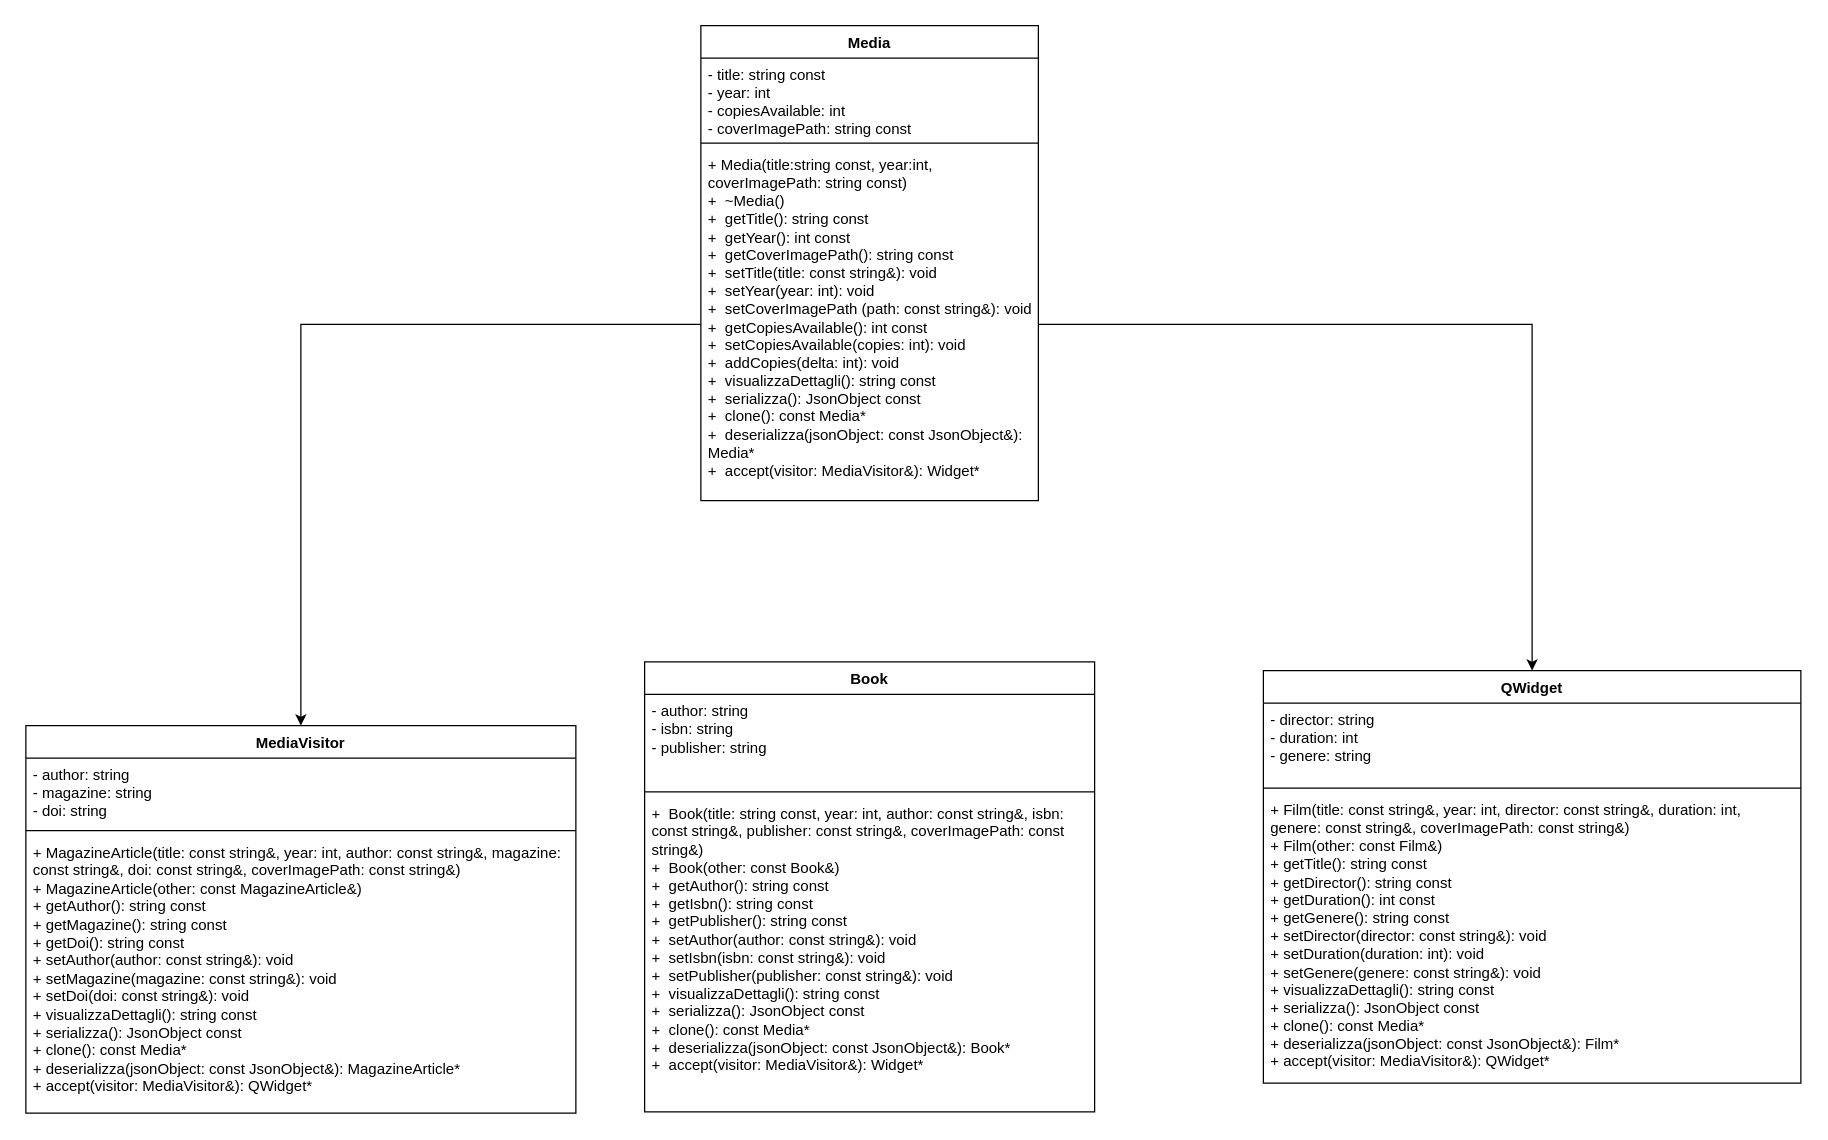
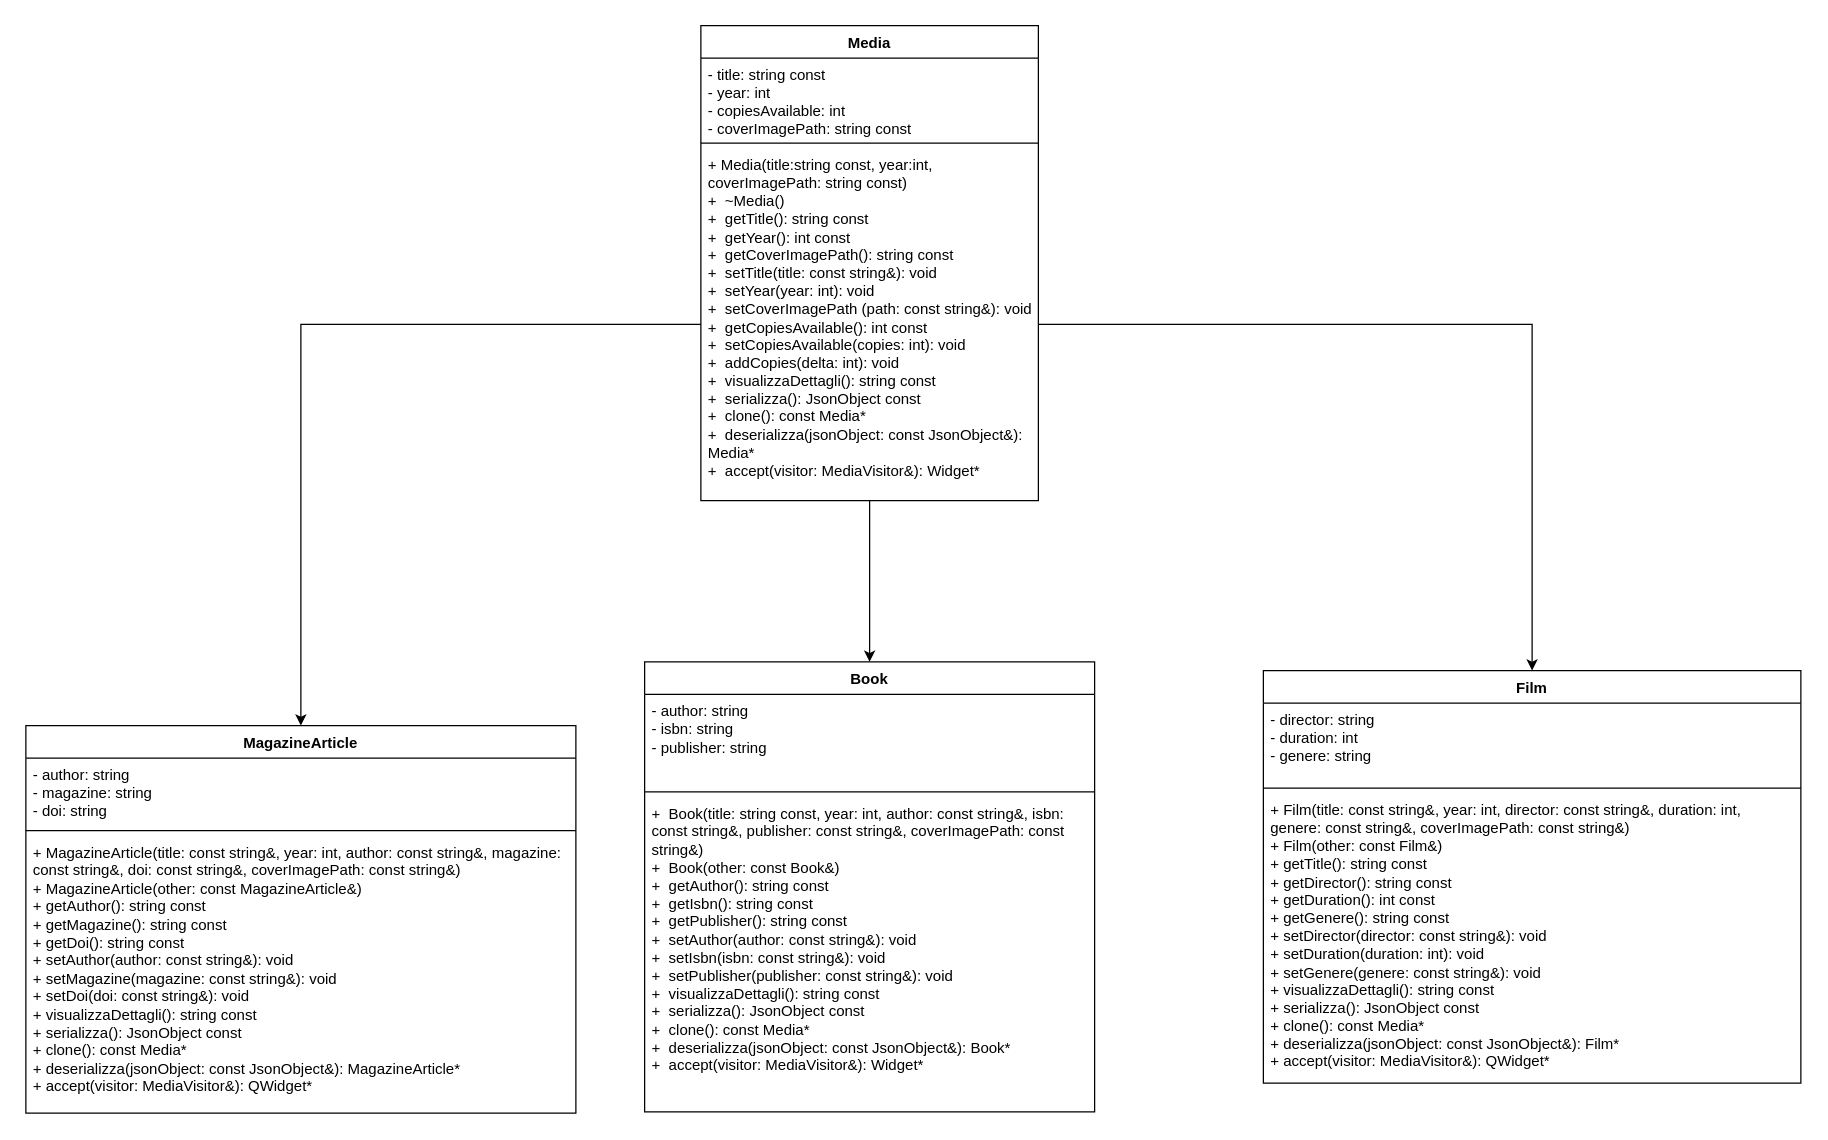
none -> (869, 578)
(1532, 688) -> (1532, 688)
(301, 743) -> (301, 743)
